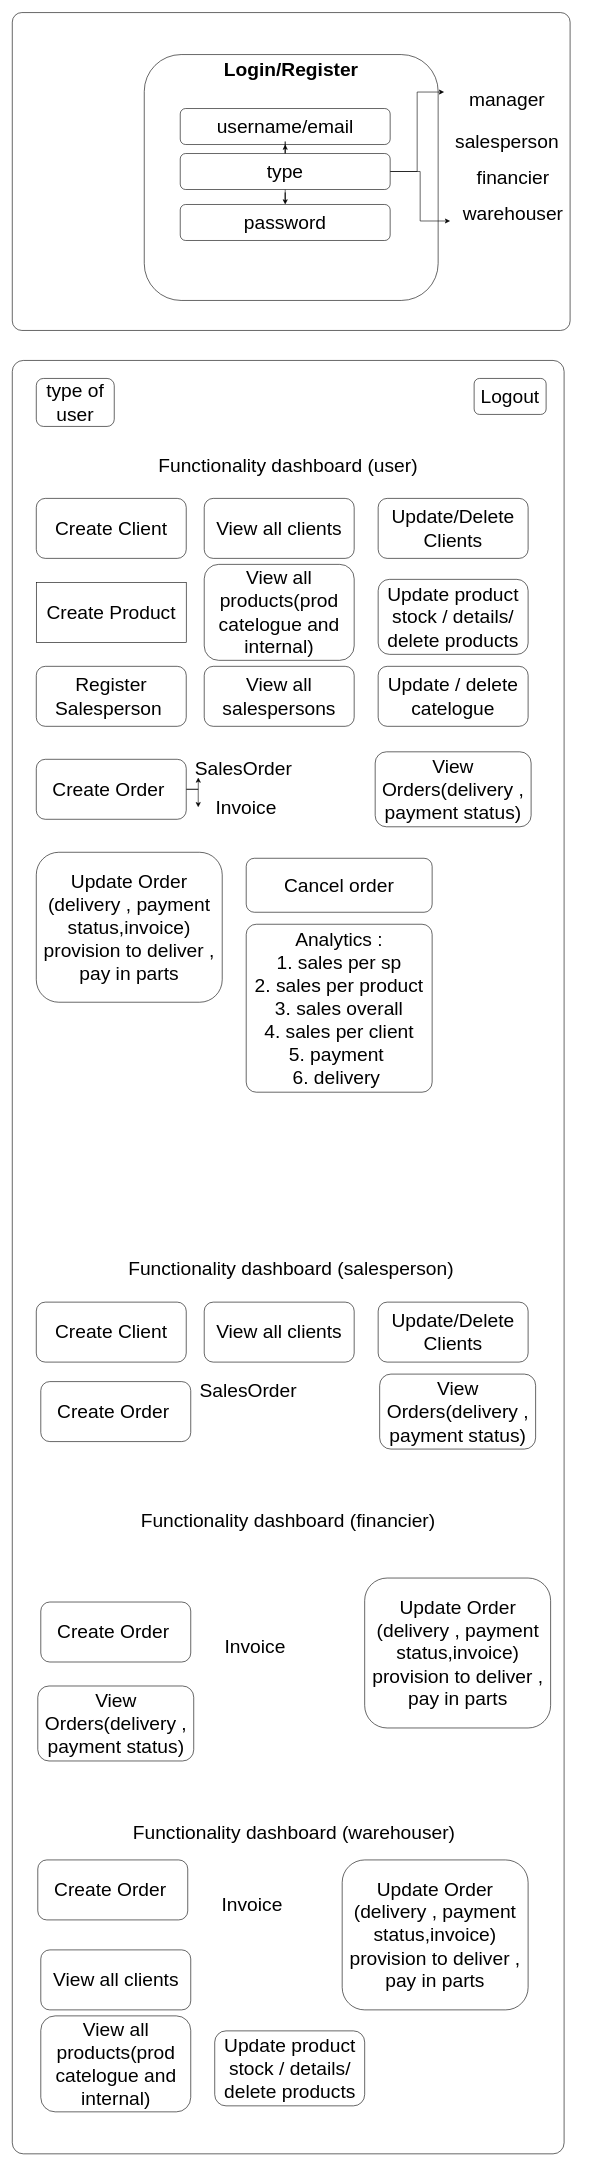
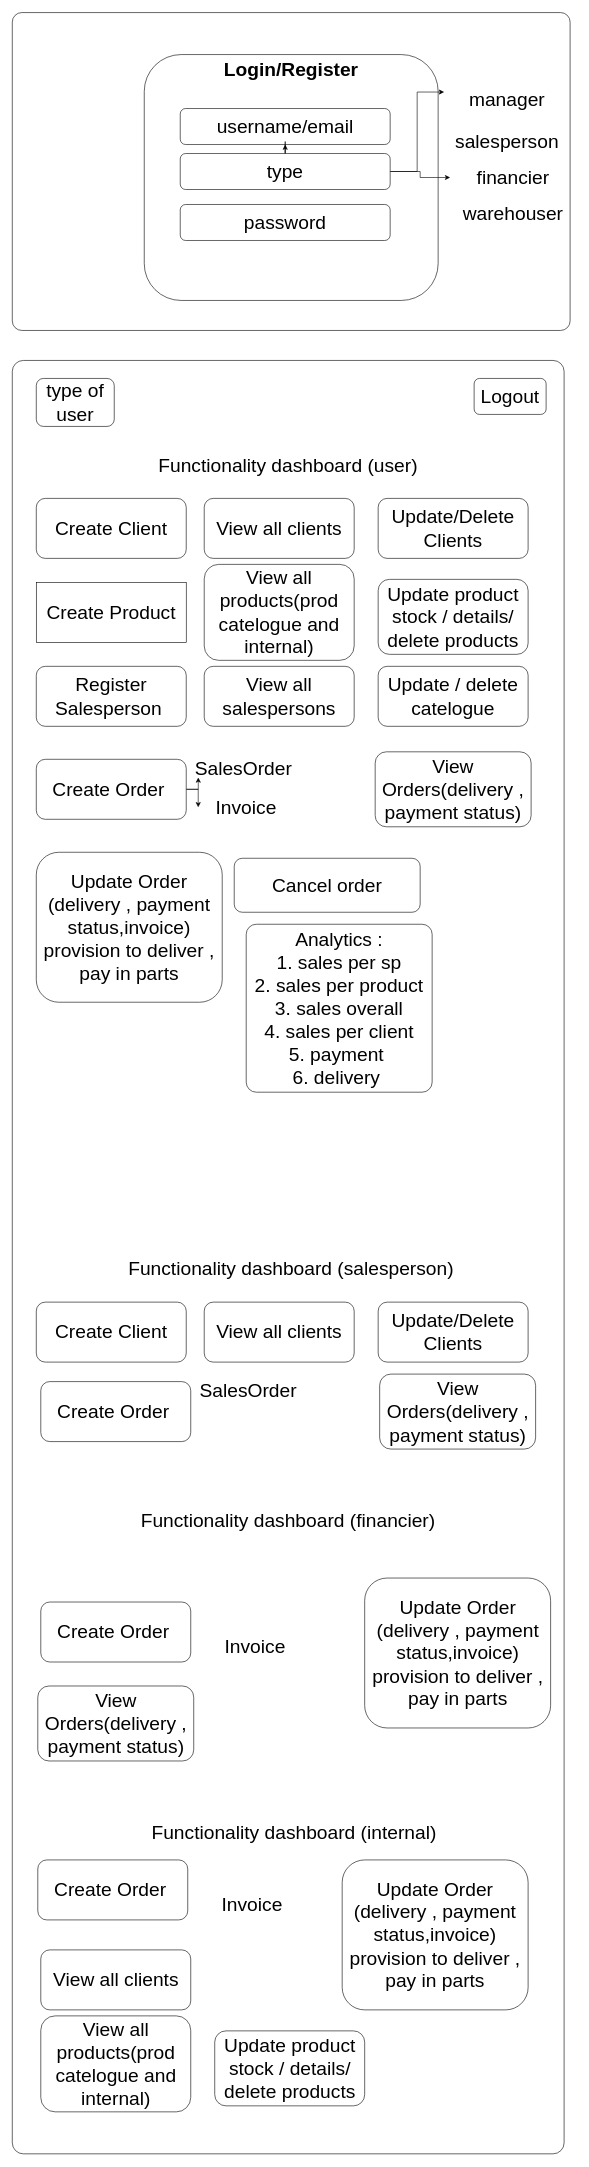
(285, 198) -> (434, 177)
(420, 220) -> none
(339, 885) -> (327, 885)
(294, 1833) -> (294, 1833)
